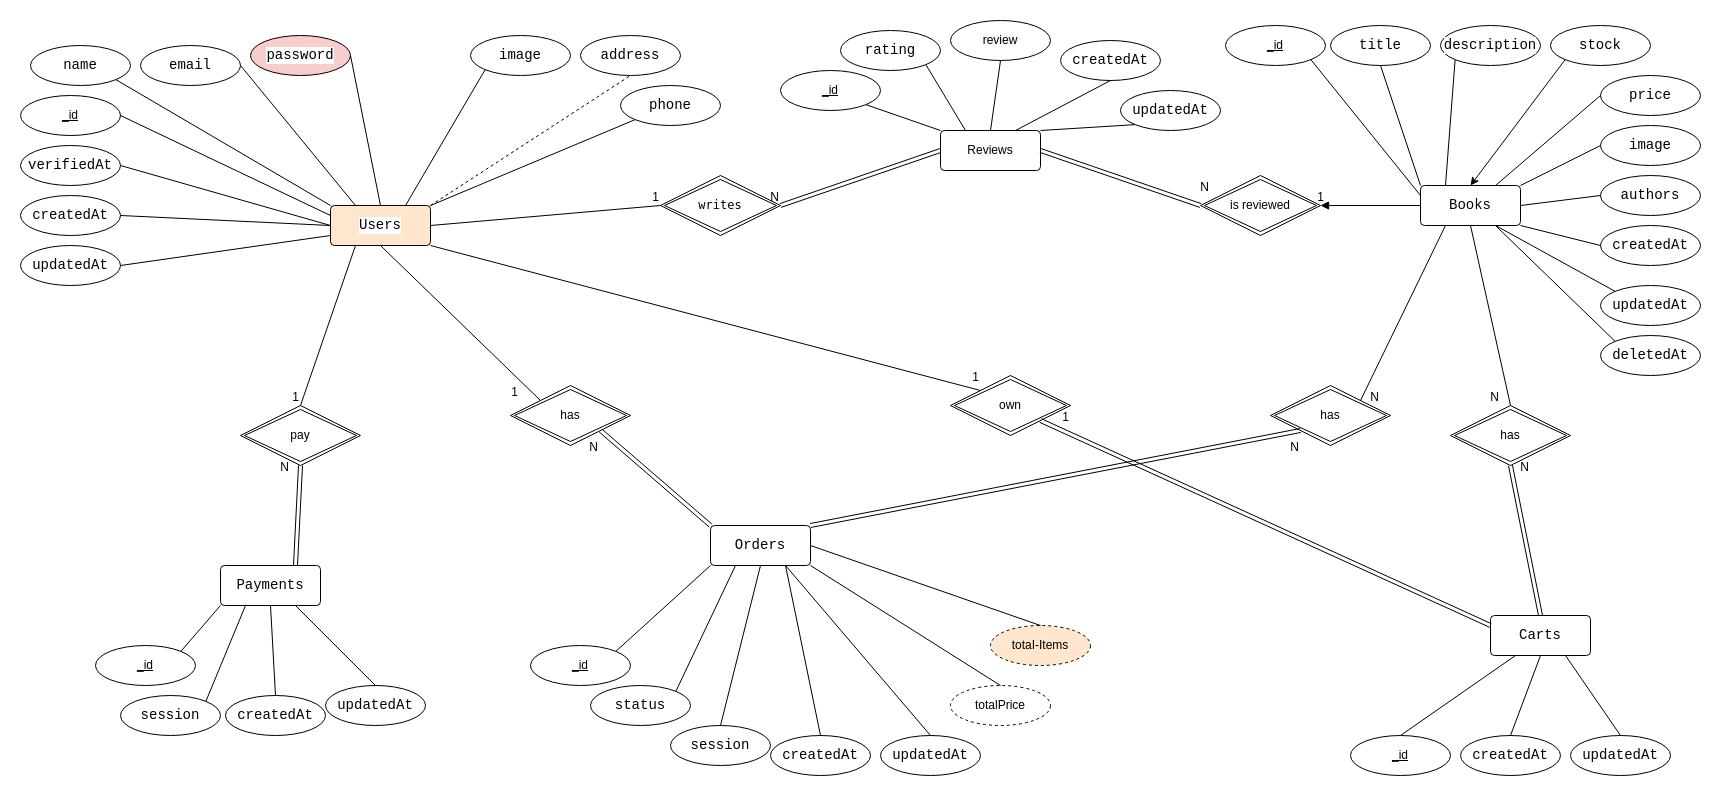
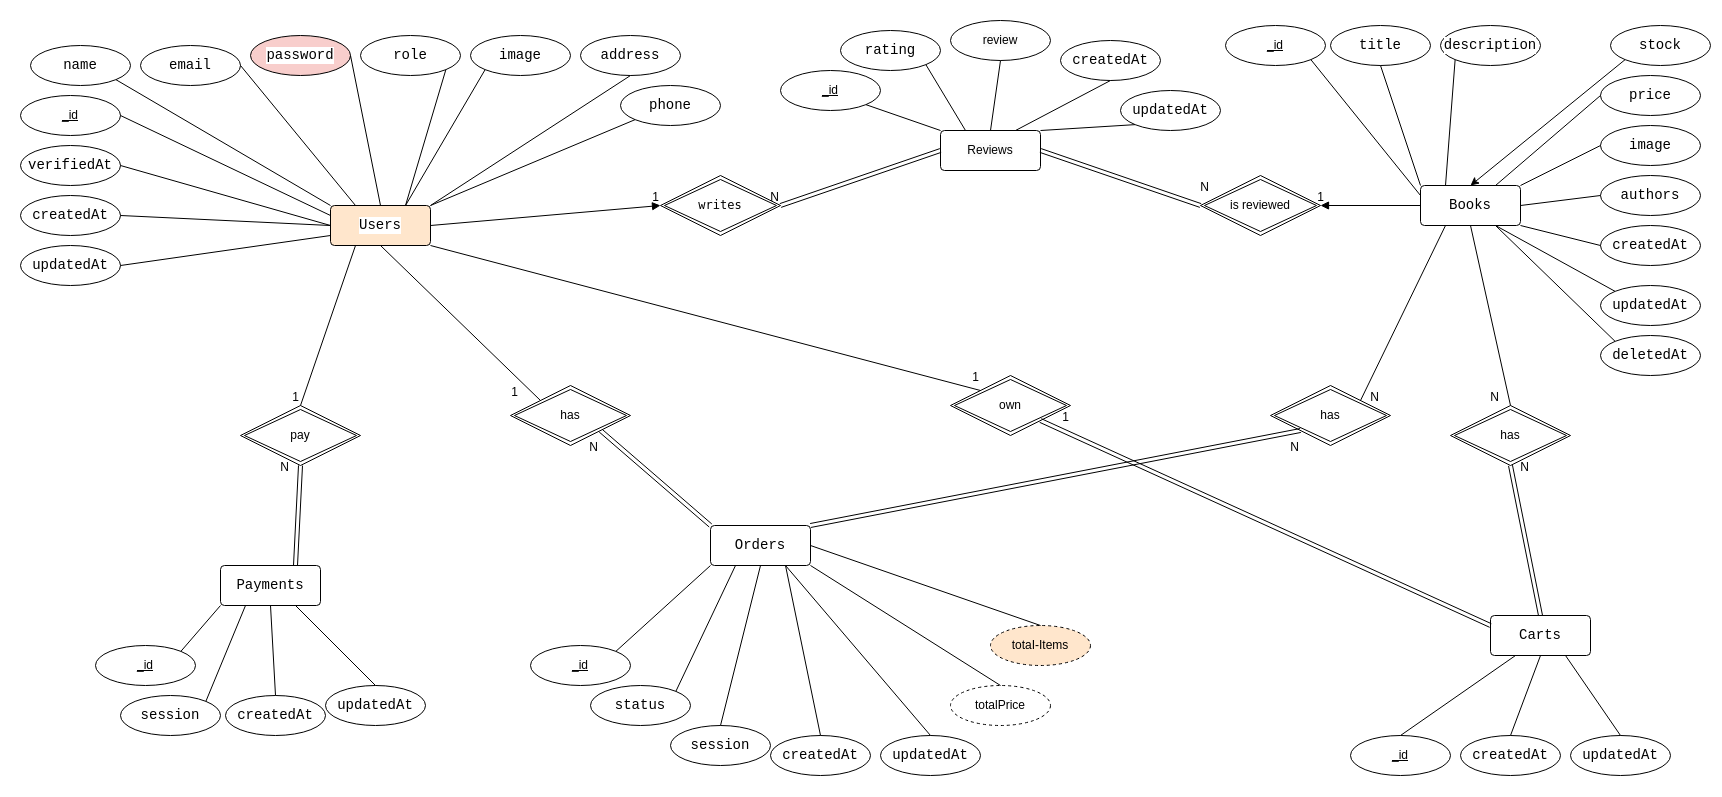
(1601, 46) -> (1661, 46)
none -> (411, 56)
none -> (427, 133)
(535, 138) -> (535, 138)
(655, 206) -> (651, 206)
